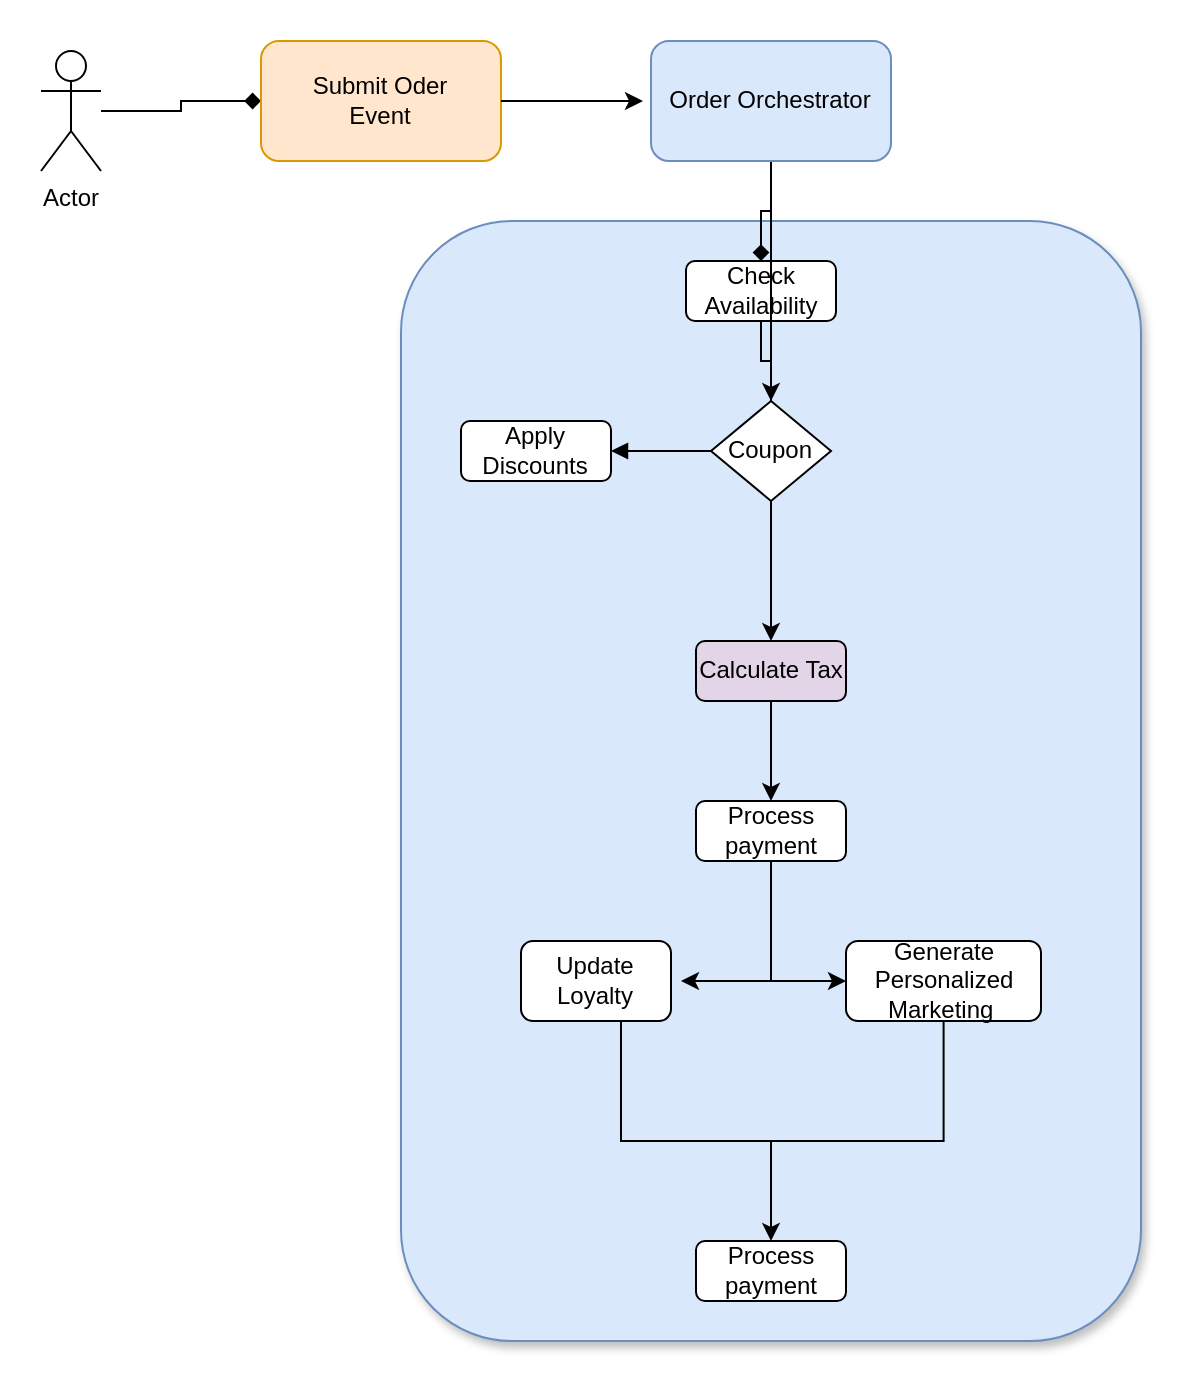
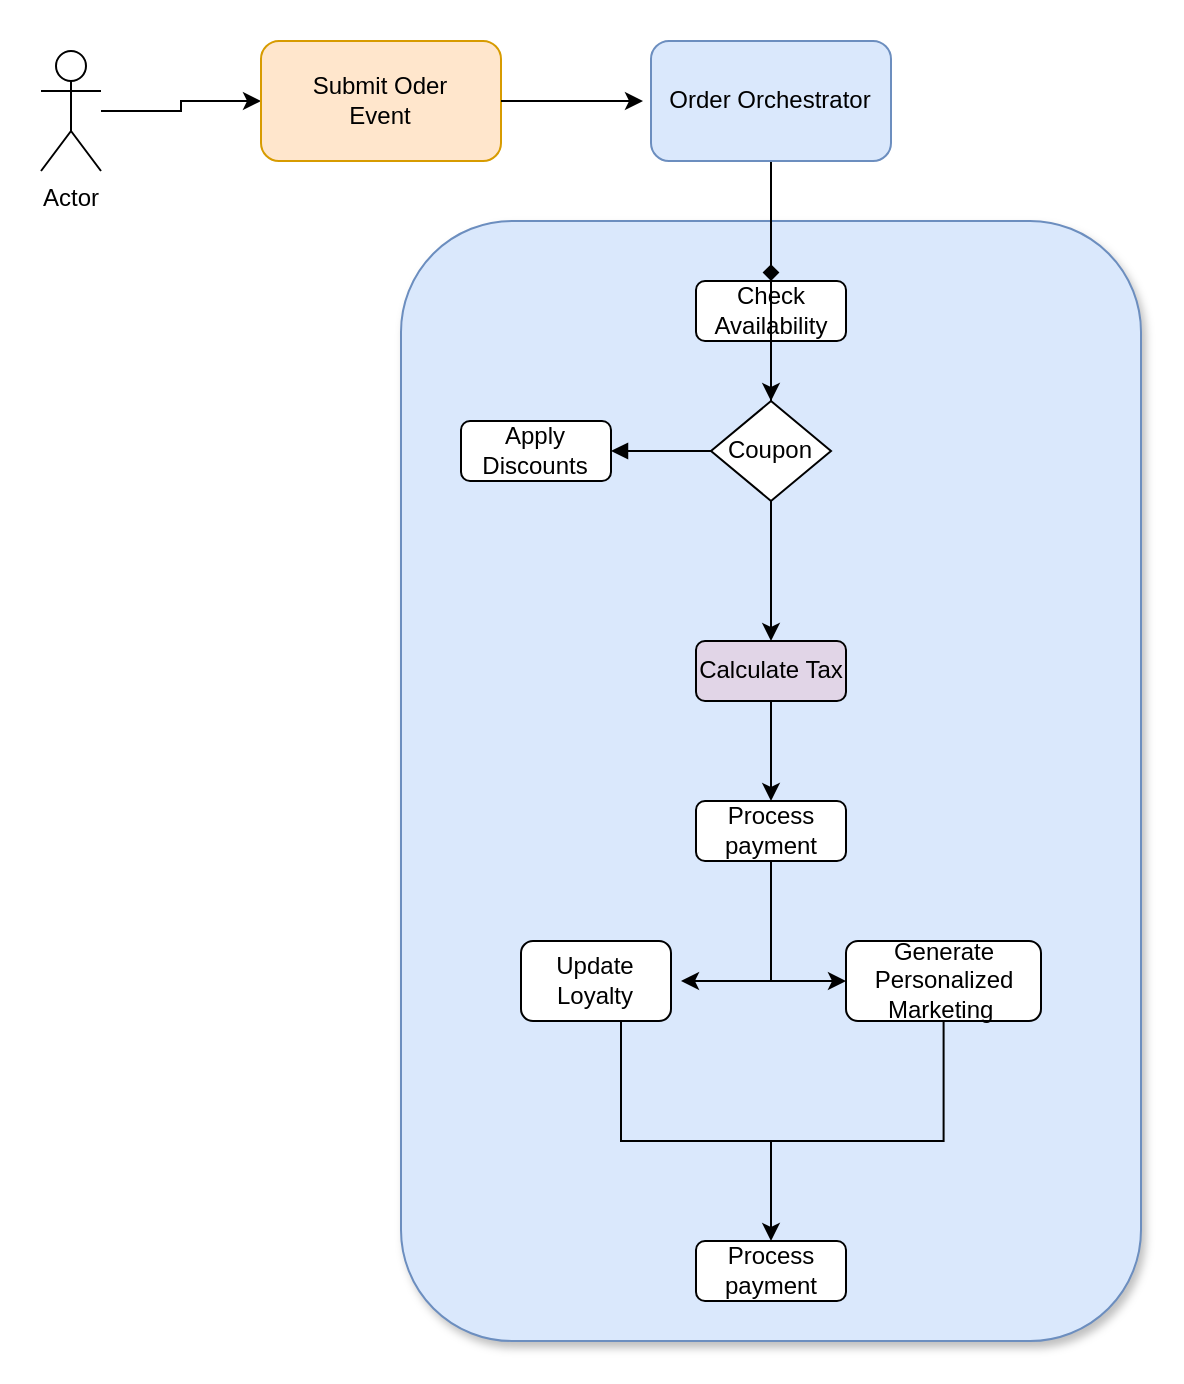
(244, 101) -> (245, 101)
(761, 291) -> (771, 311)
